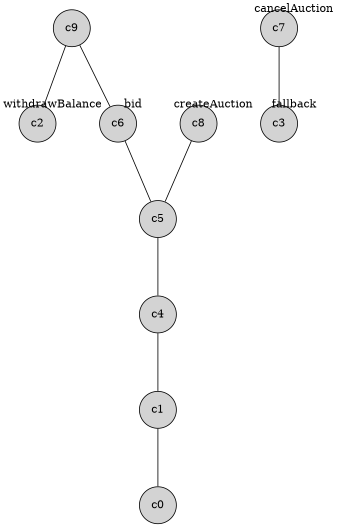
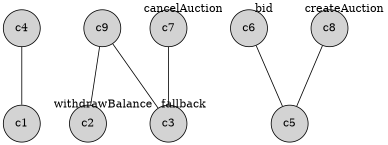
(95, 76) -> (135, 76)
(158, 267) -> none
(158, 505) -> none
